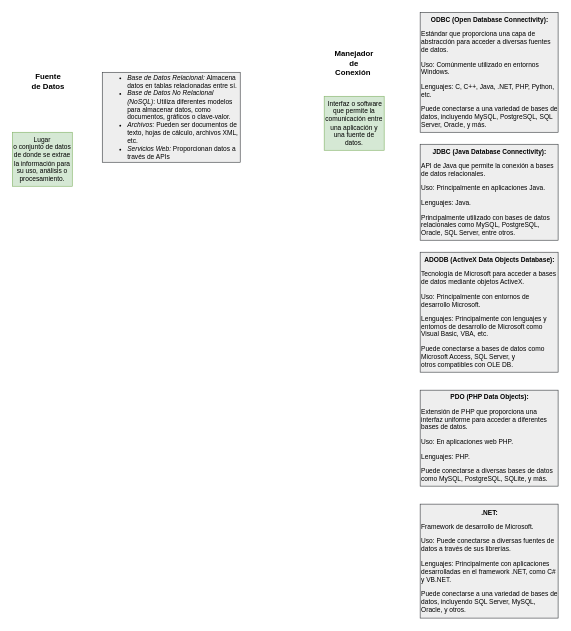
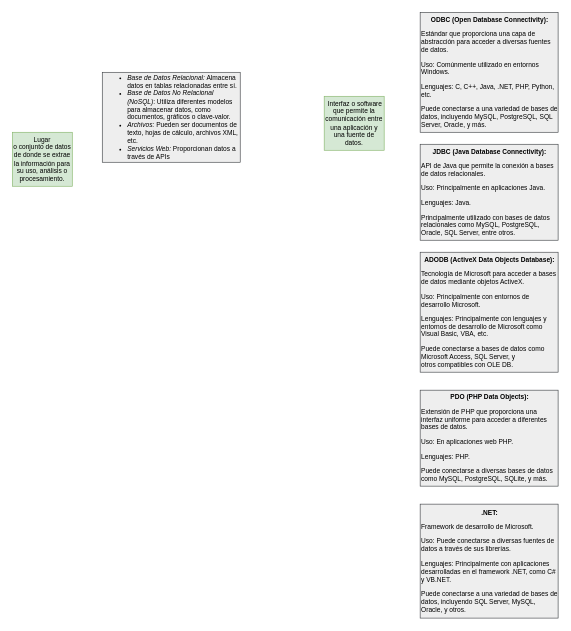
(354, 63) -> none
(48, 81) -> none
